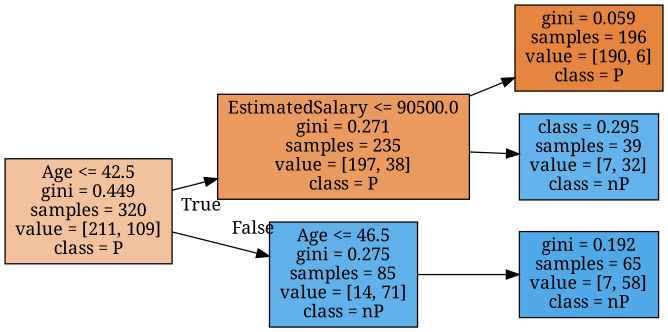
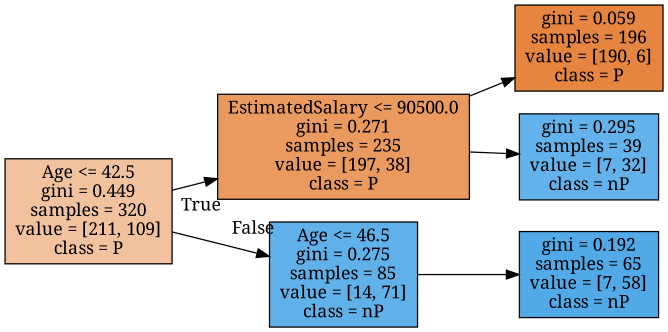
(589, 157) -> (589, 157)
